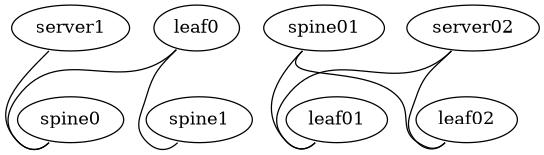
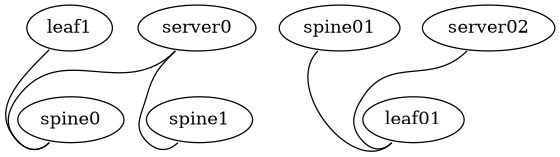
(71, 28) -> (70, 28)
(197, 28) -> (197, 28)
(467, 120) -> none
